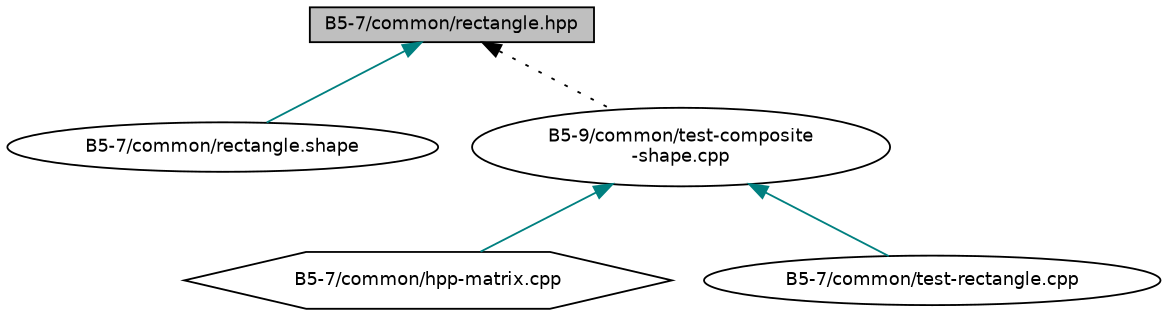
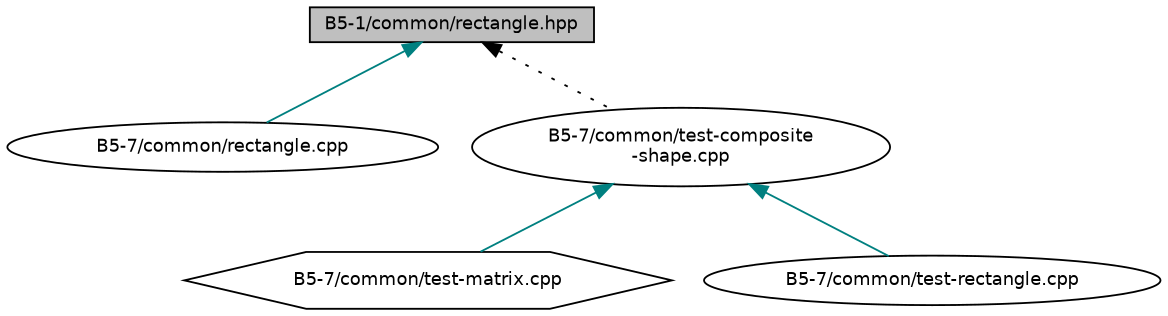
(452, 25) -> (452, 25)
(223, 147) -> (223, 147)
(681, 147) -> (681, 147)
(428, 280) -> (428, 280)
